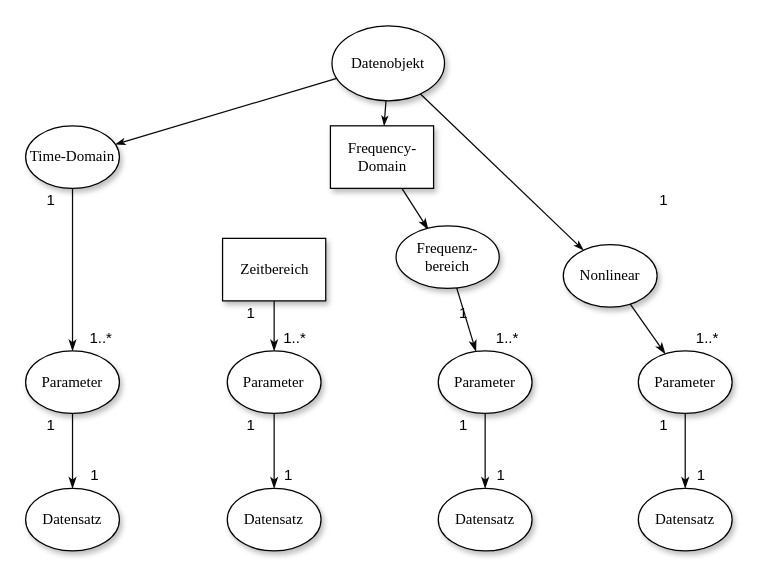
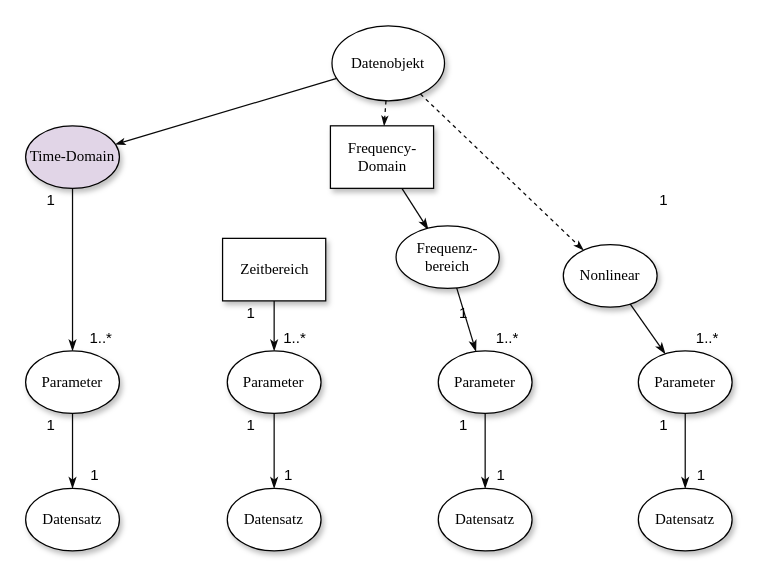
(385, 110) -> (385, 110)
(73, 157) -> (73, 157)
(499, 169) -> (499, 169)
